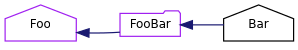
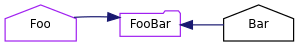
(104, 33) -> (91, 17)
